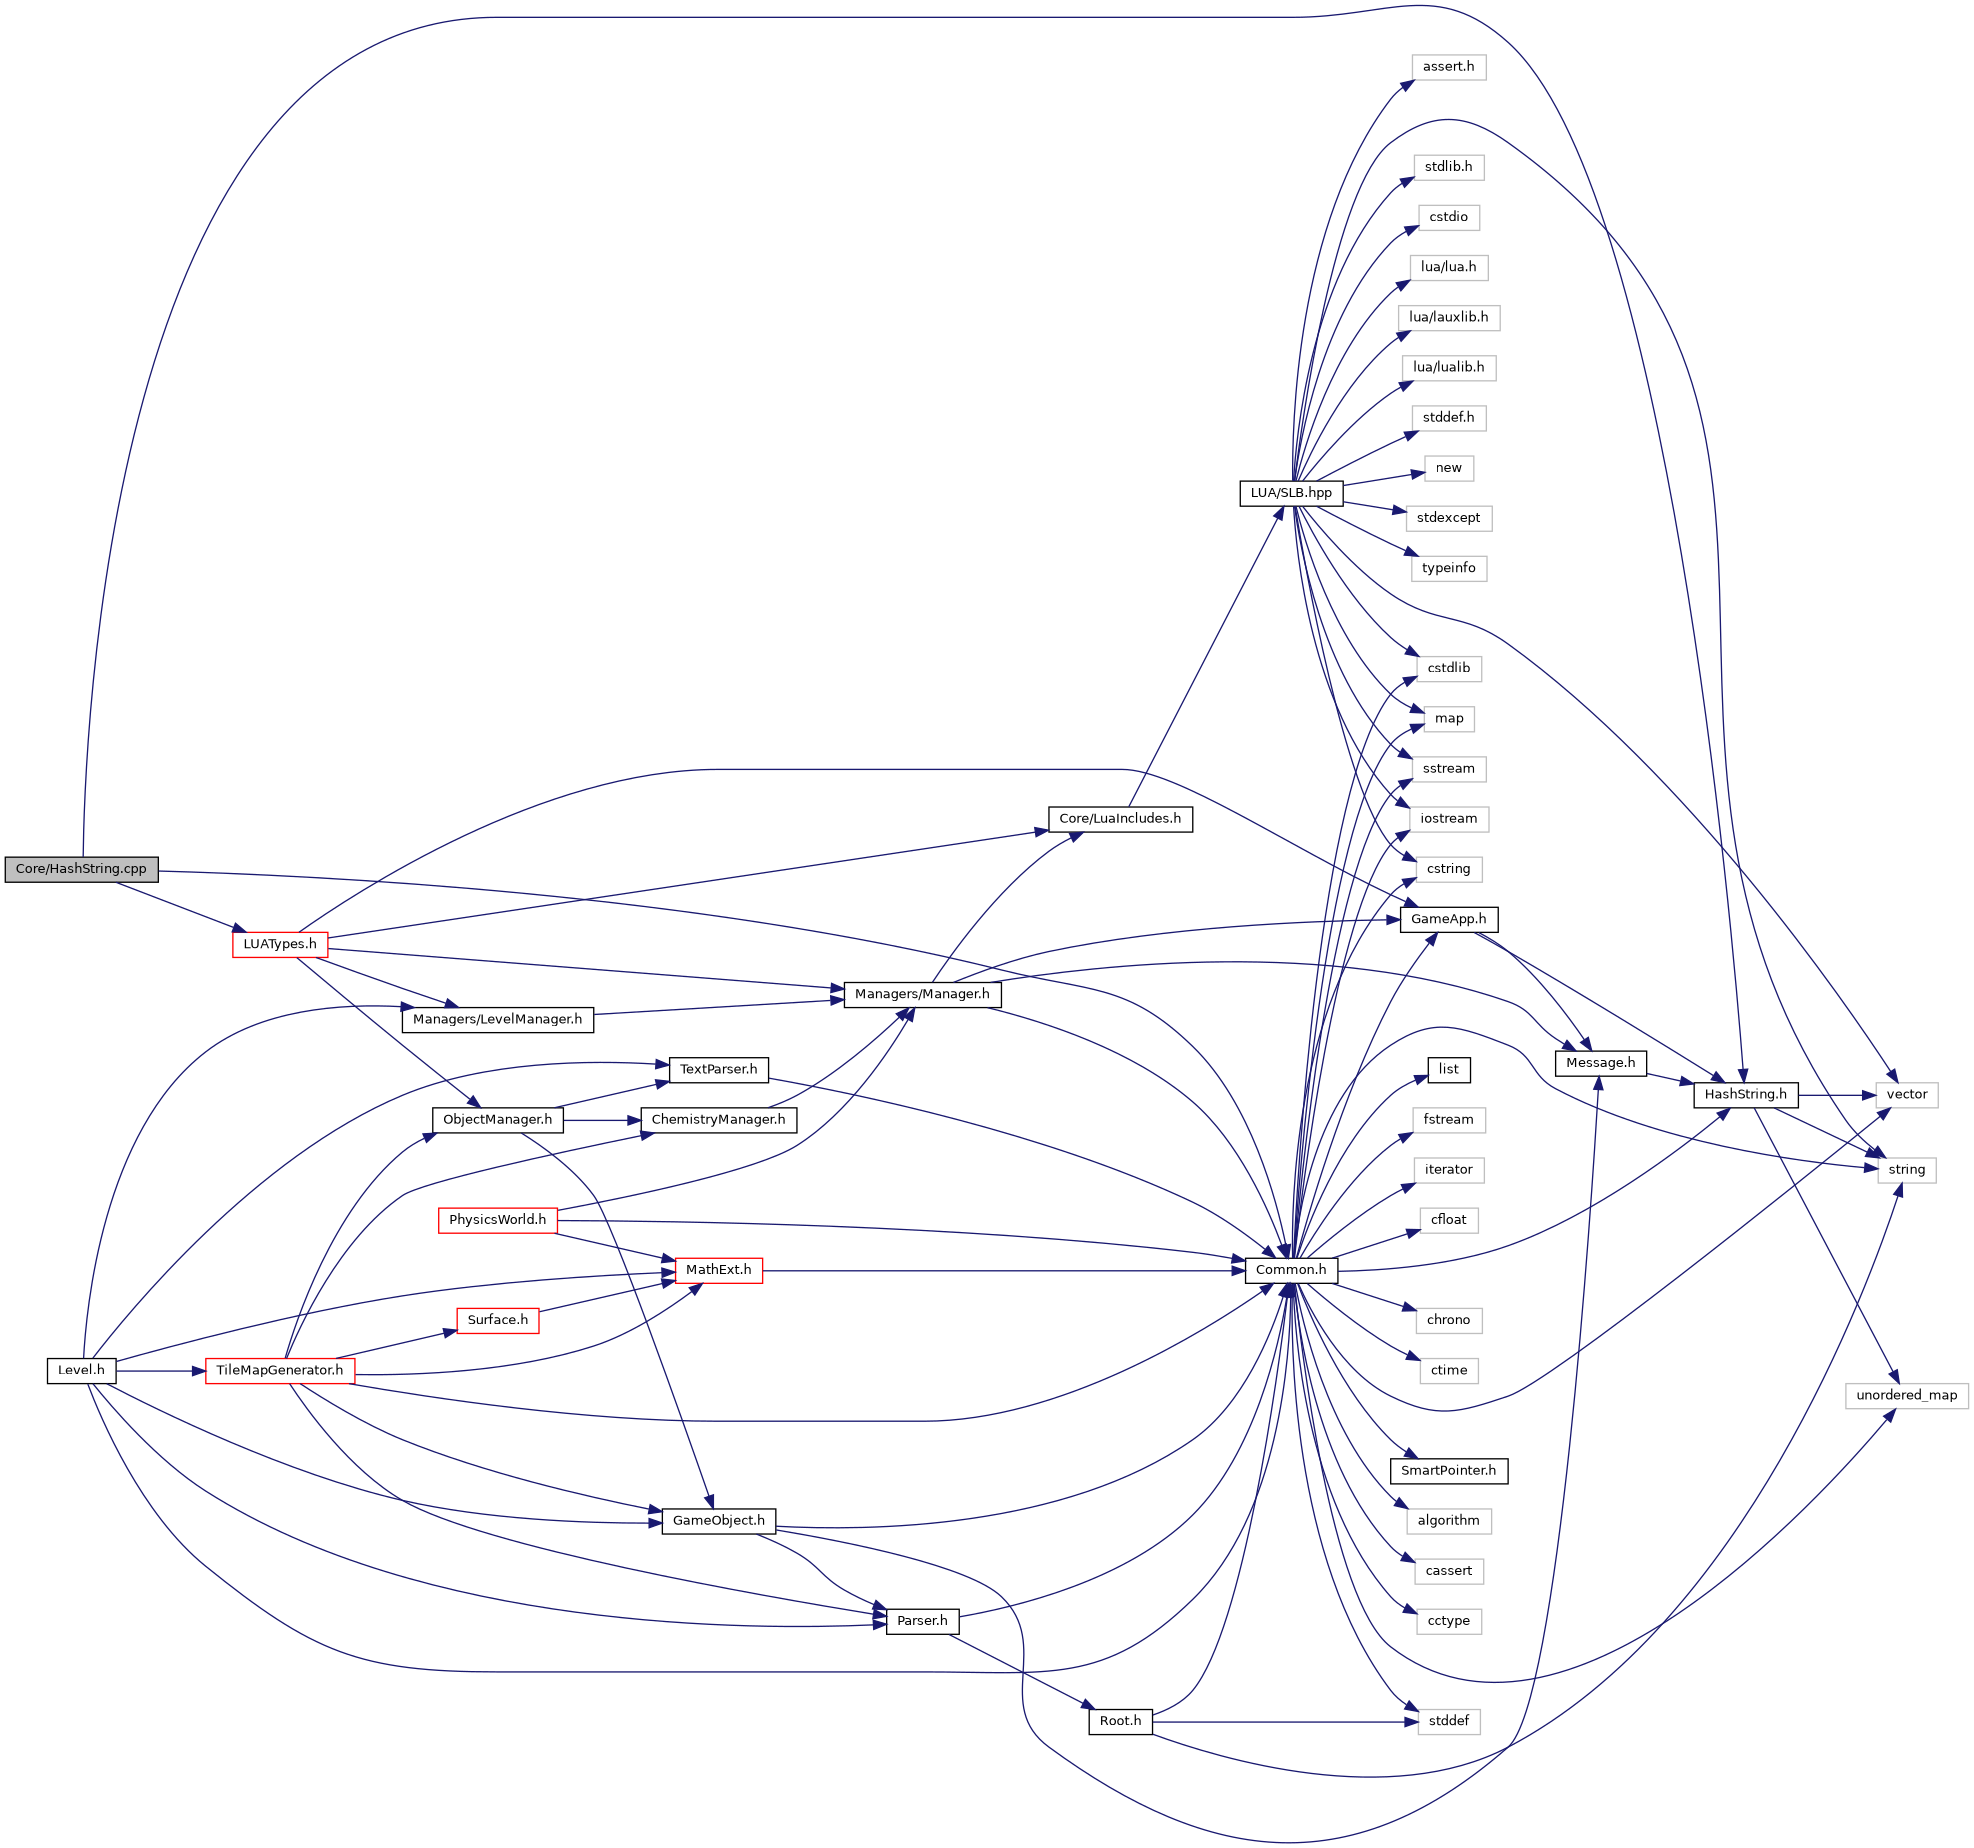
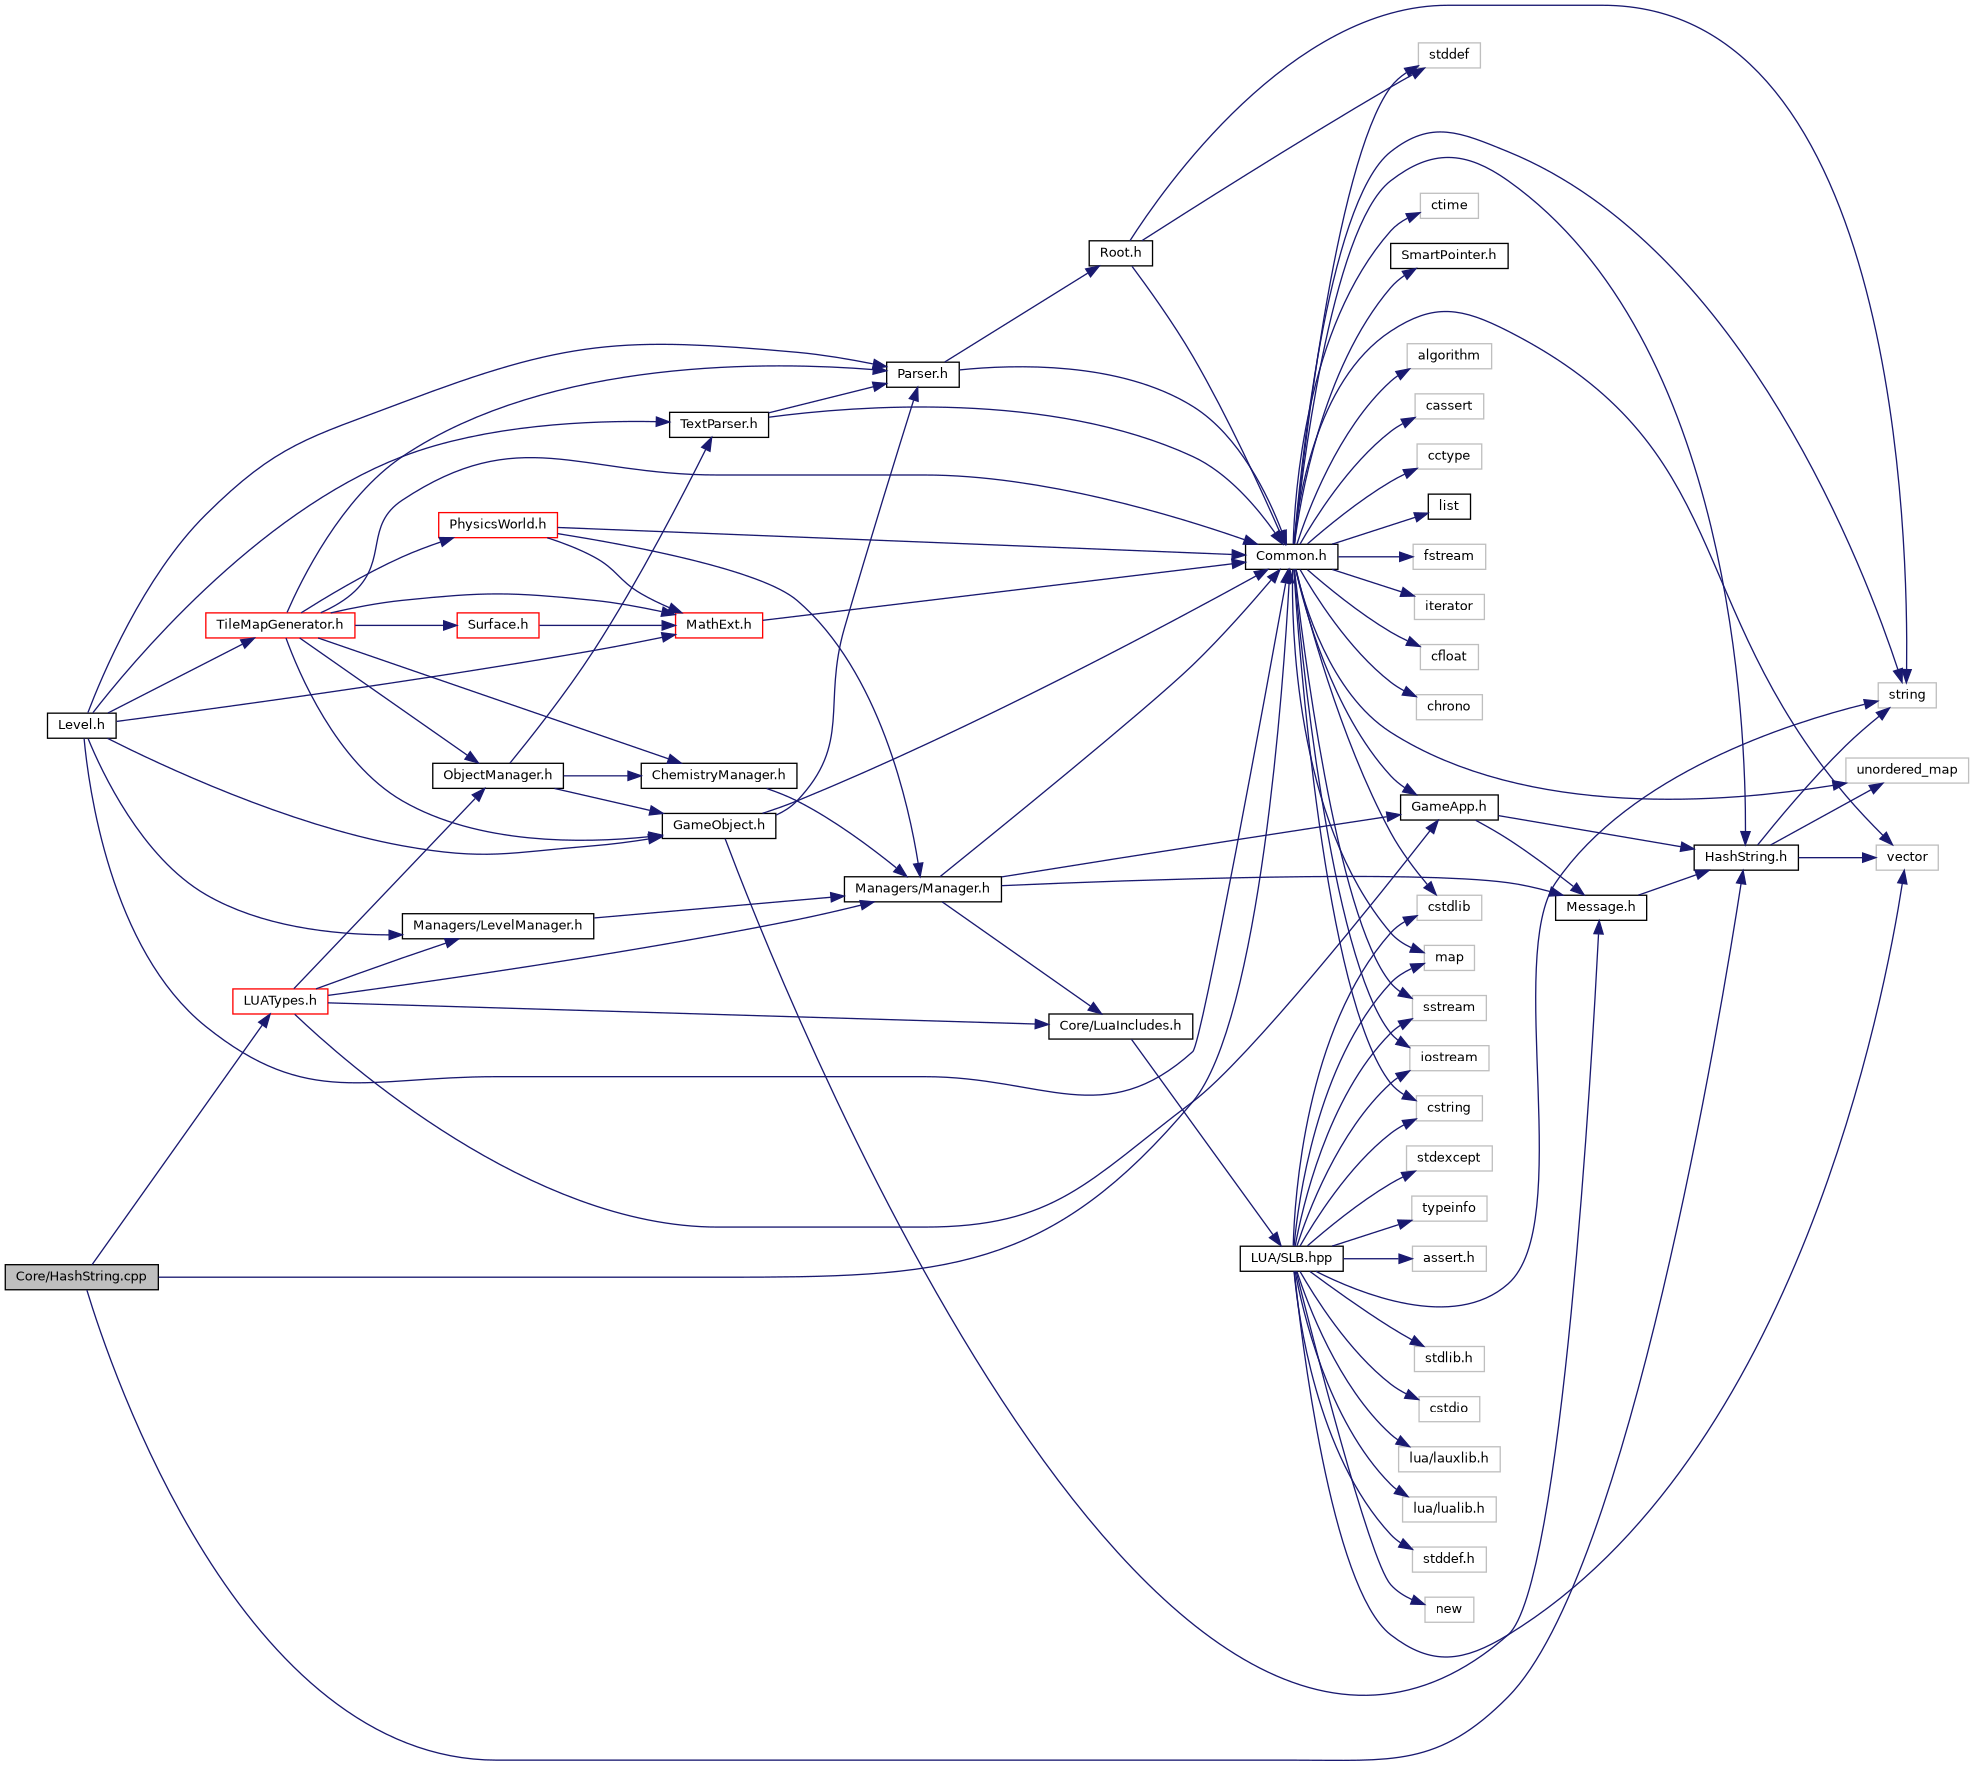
(1449, 268) -> none
none -> (821, 400)
none -> (379, 568)
